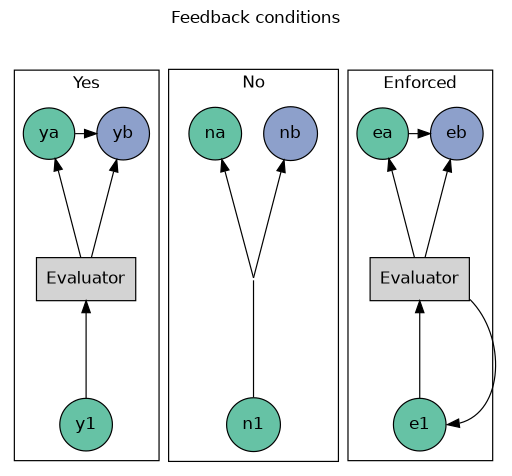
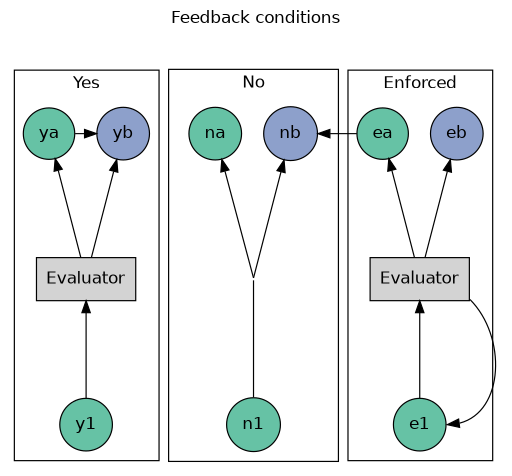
(413, 134) -> (343, 134)
